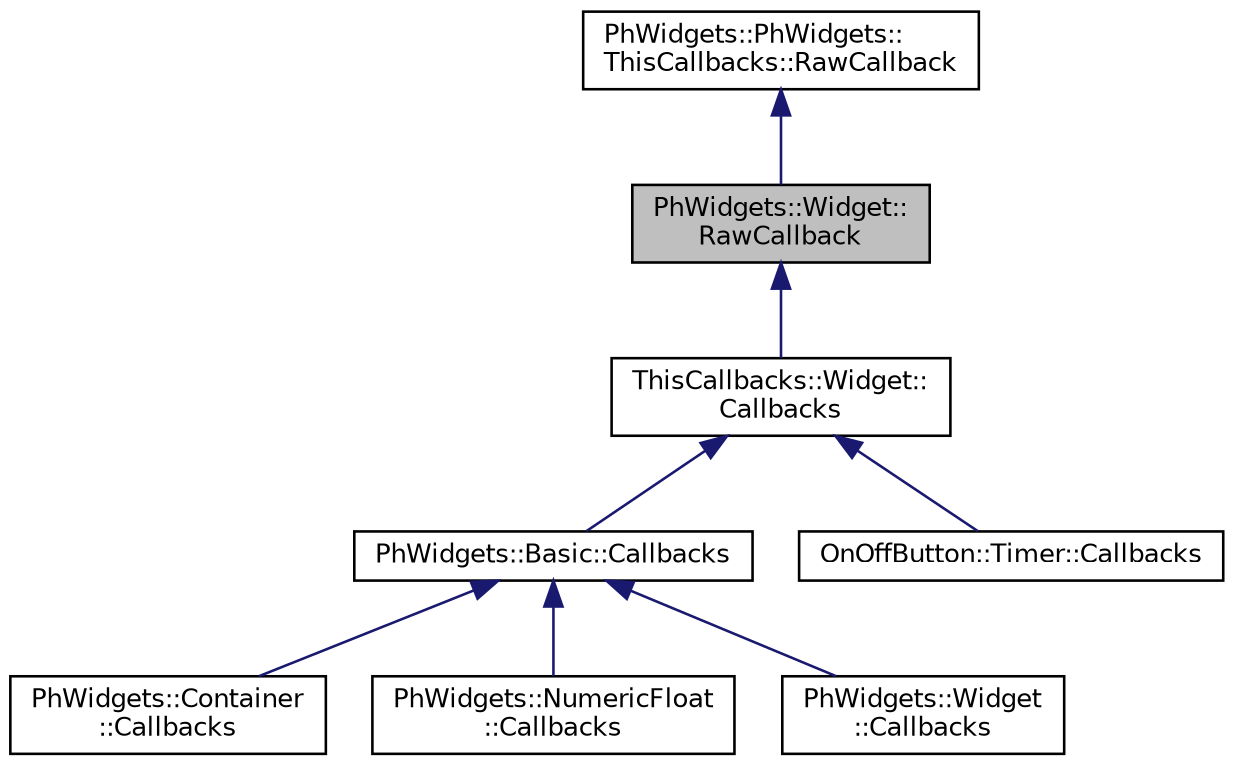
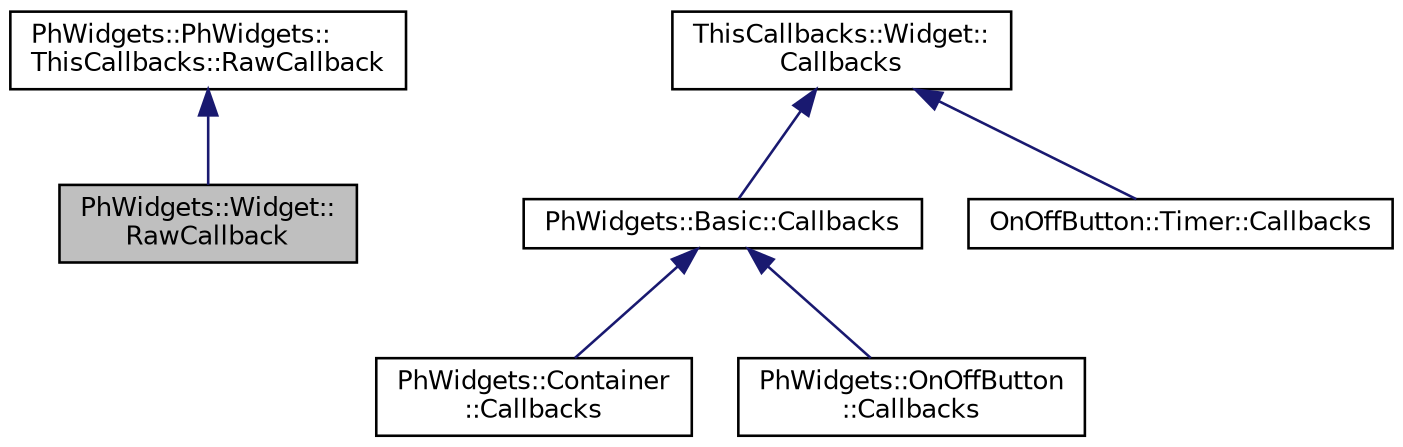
(781, 324) -> none
(553, 715) -> none
(923, 715) -> (912, 397)
